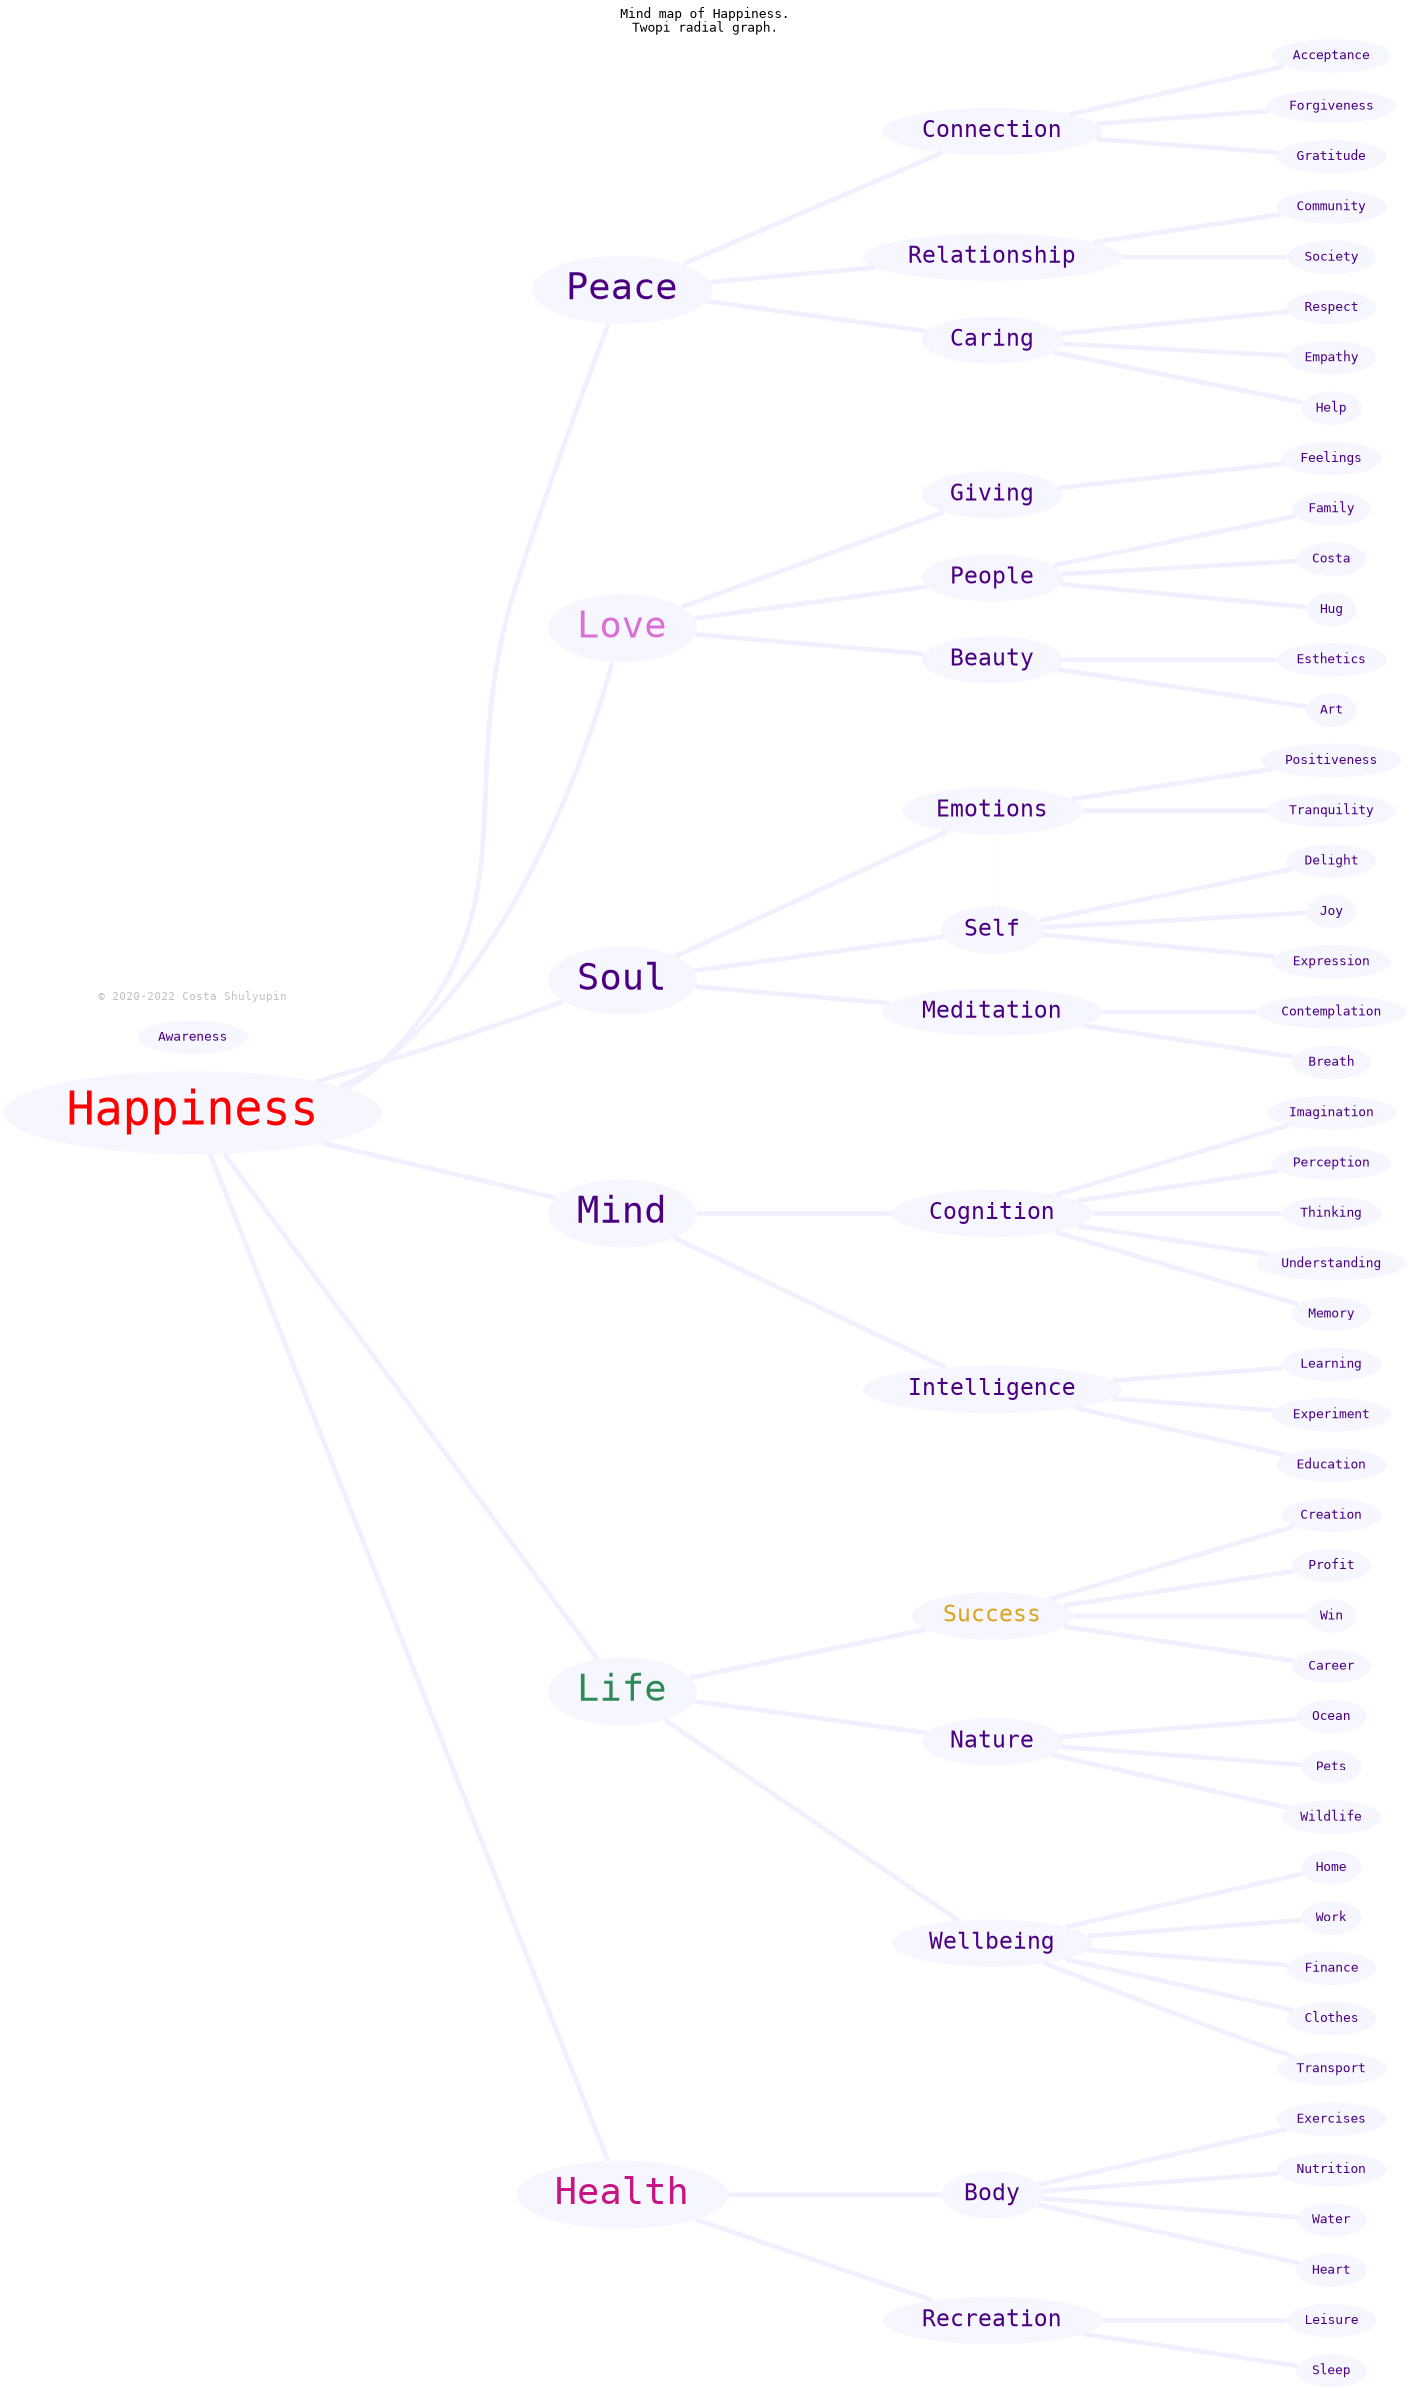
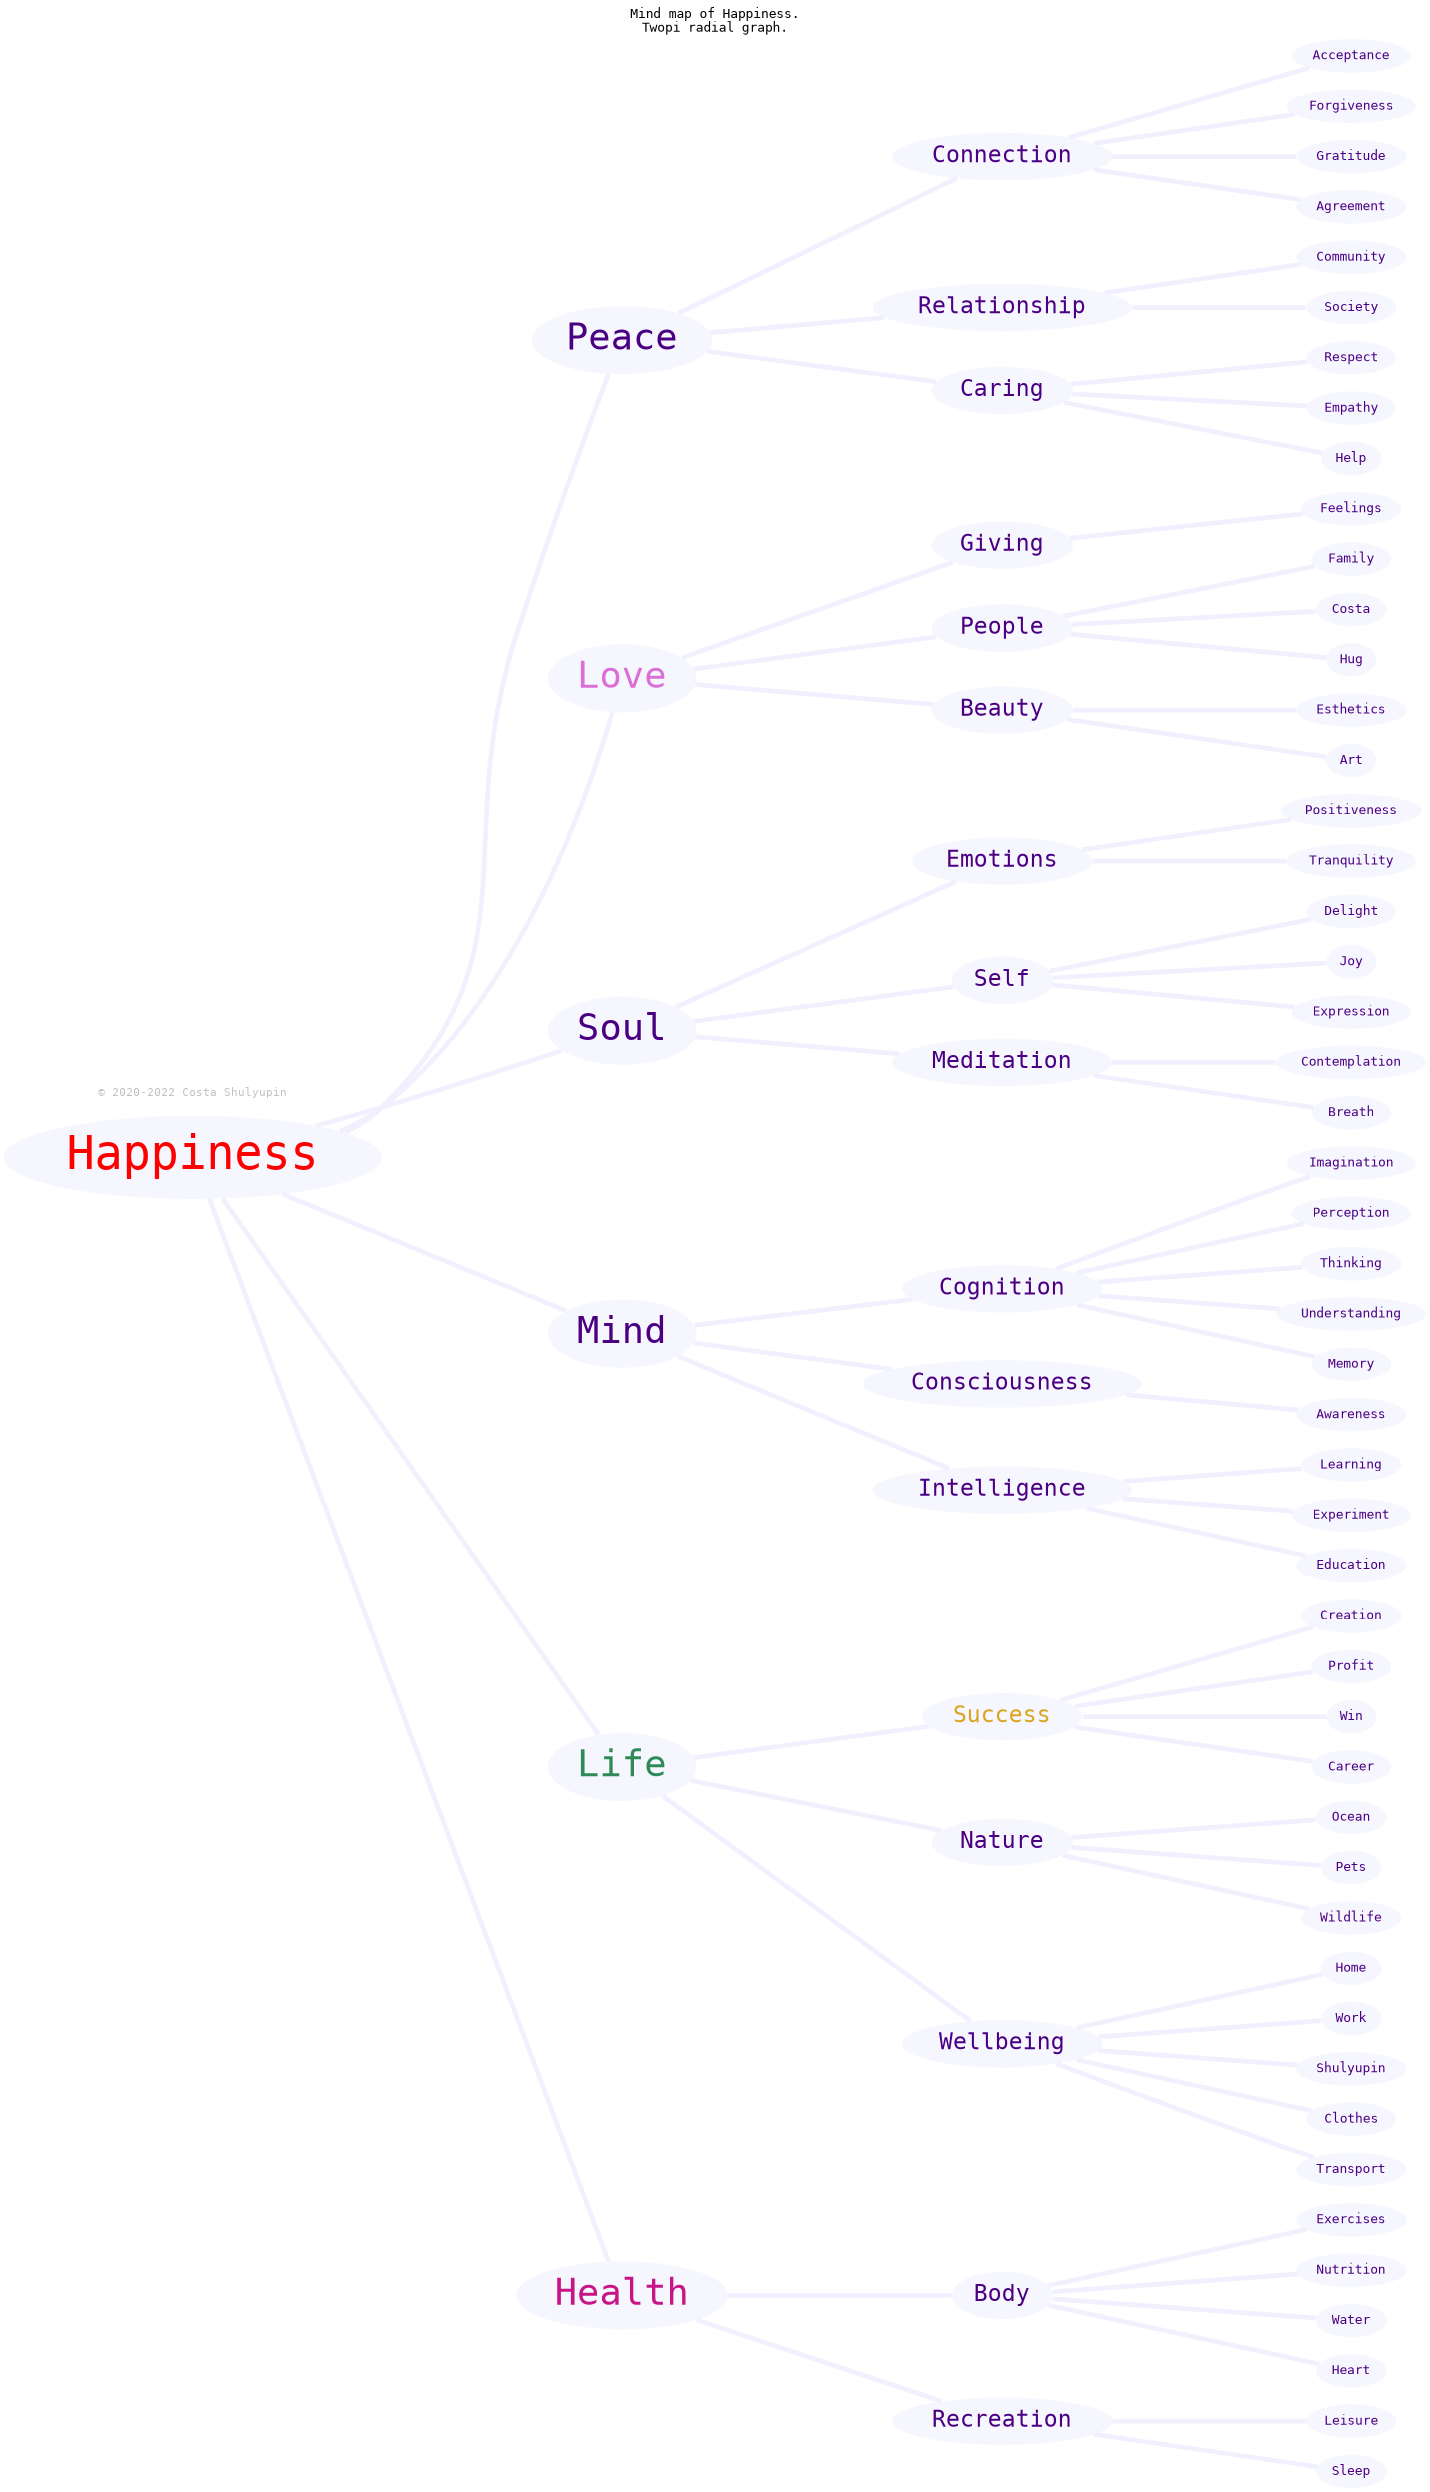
none -> (1351, 207)
none -> (1002, 1384)
(1332, 1968) -> (1351, 2069)
